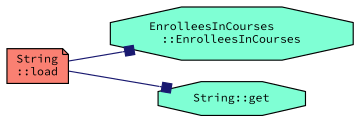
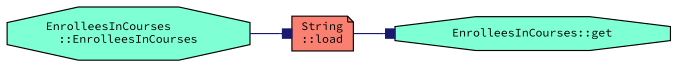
(96, 56) -> (265, 34)
(232, 99) -> (533, 34)
